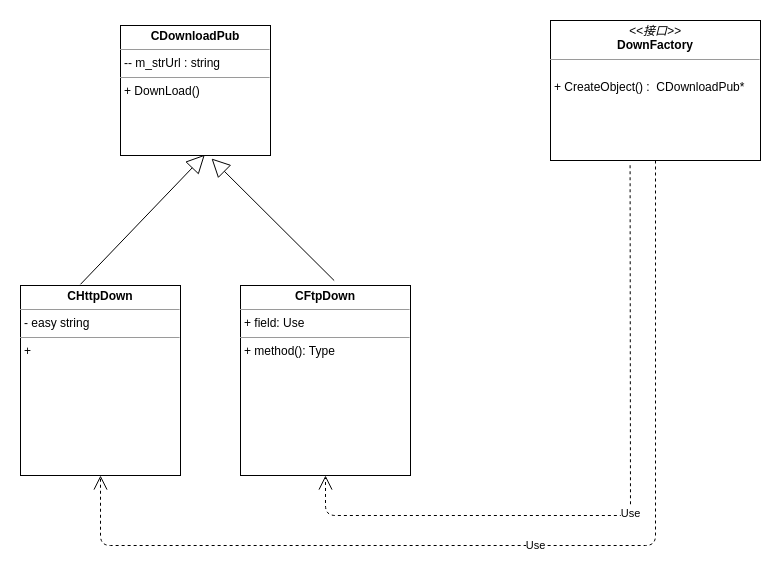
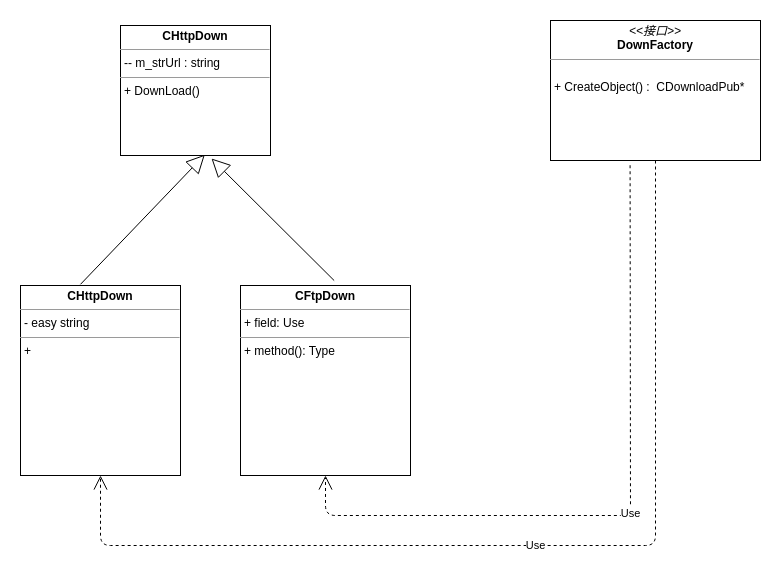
(178, 47) -> (178, 47)
